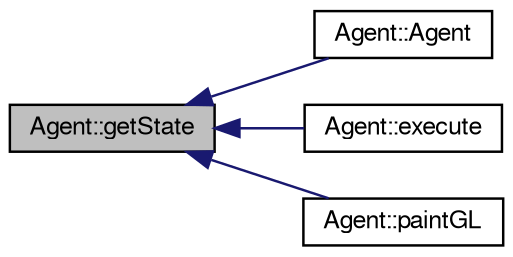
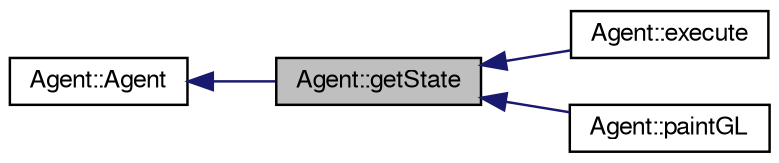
(270, 77) -> (244, 81)
